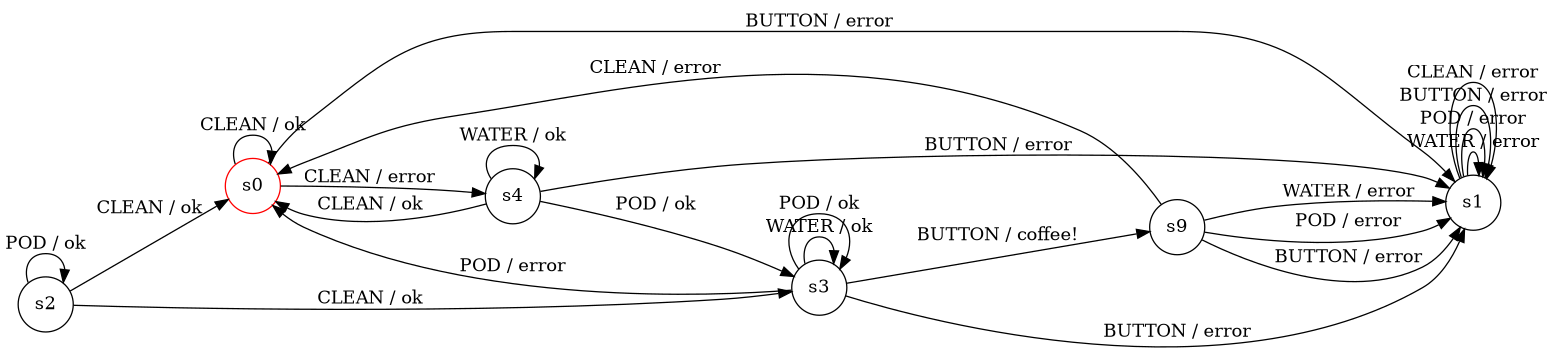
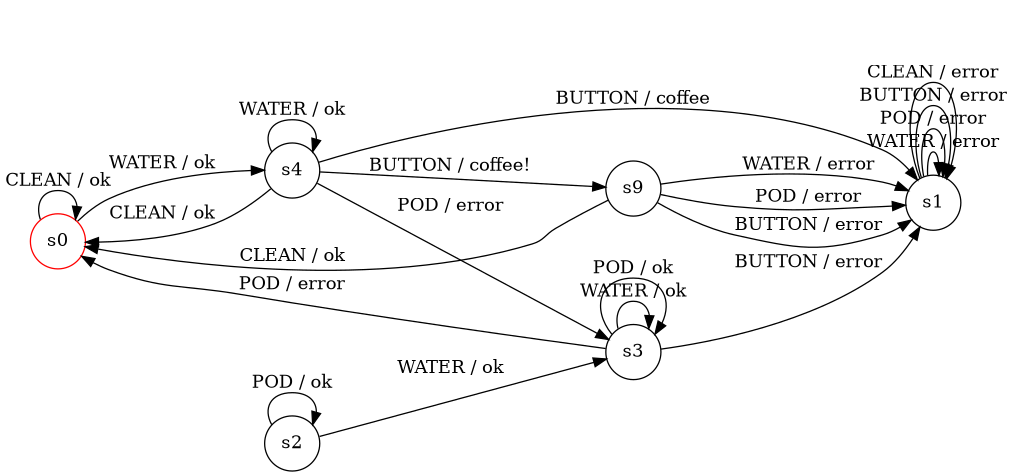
(857, 31) -> none
(656, 68) -> (292, 256)
(998, 145) -> (633, 99)
(370, 178) -> (162, 163)
(656, 205) -> (451, 206)
(143, 249) -> none
(992, 259) -> (456, 179)
(370, 299) -> (451, 368)
